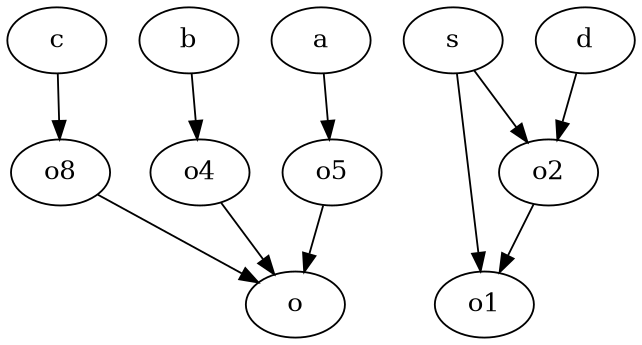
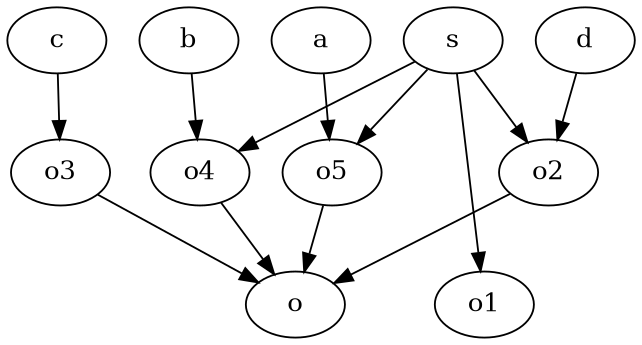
none -> (339, 100)
none -> (399, 100)
(61, 172) -> (61, 172)
(521, 230) -> (431, 234)
